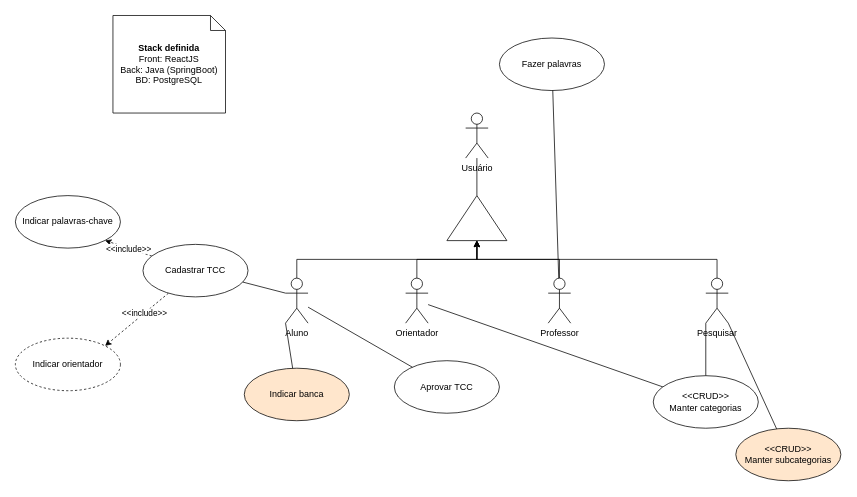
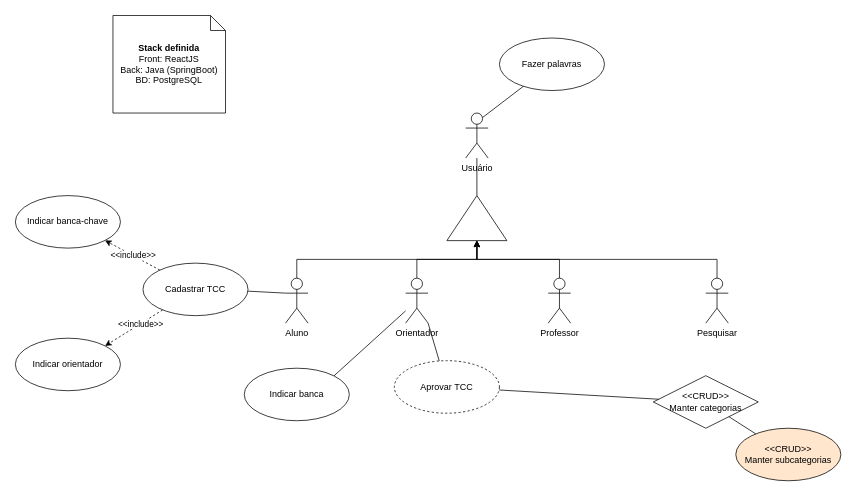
(555, 174) -> (503, 101)
(68, 222) -> (68, 222)
(195, 270) -> (195, 289)
(360, 337) -> (434, 342)
(545, 345) -> (369, 344)
(289, 346) -> none
(705, 349) -> (579, 394)
(68, 364) -> (68, 364)
(752, 376) -> (742, 425)
(447, 387) -> (447, 387)
(297, 394) -> (297, 394)
(705, 402) -> (705, 402)
